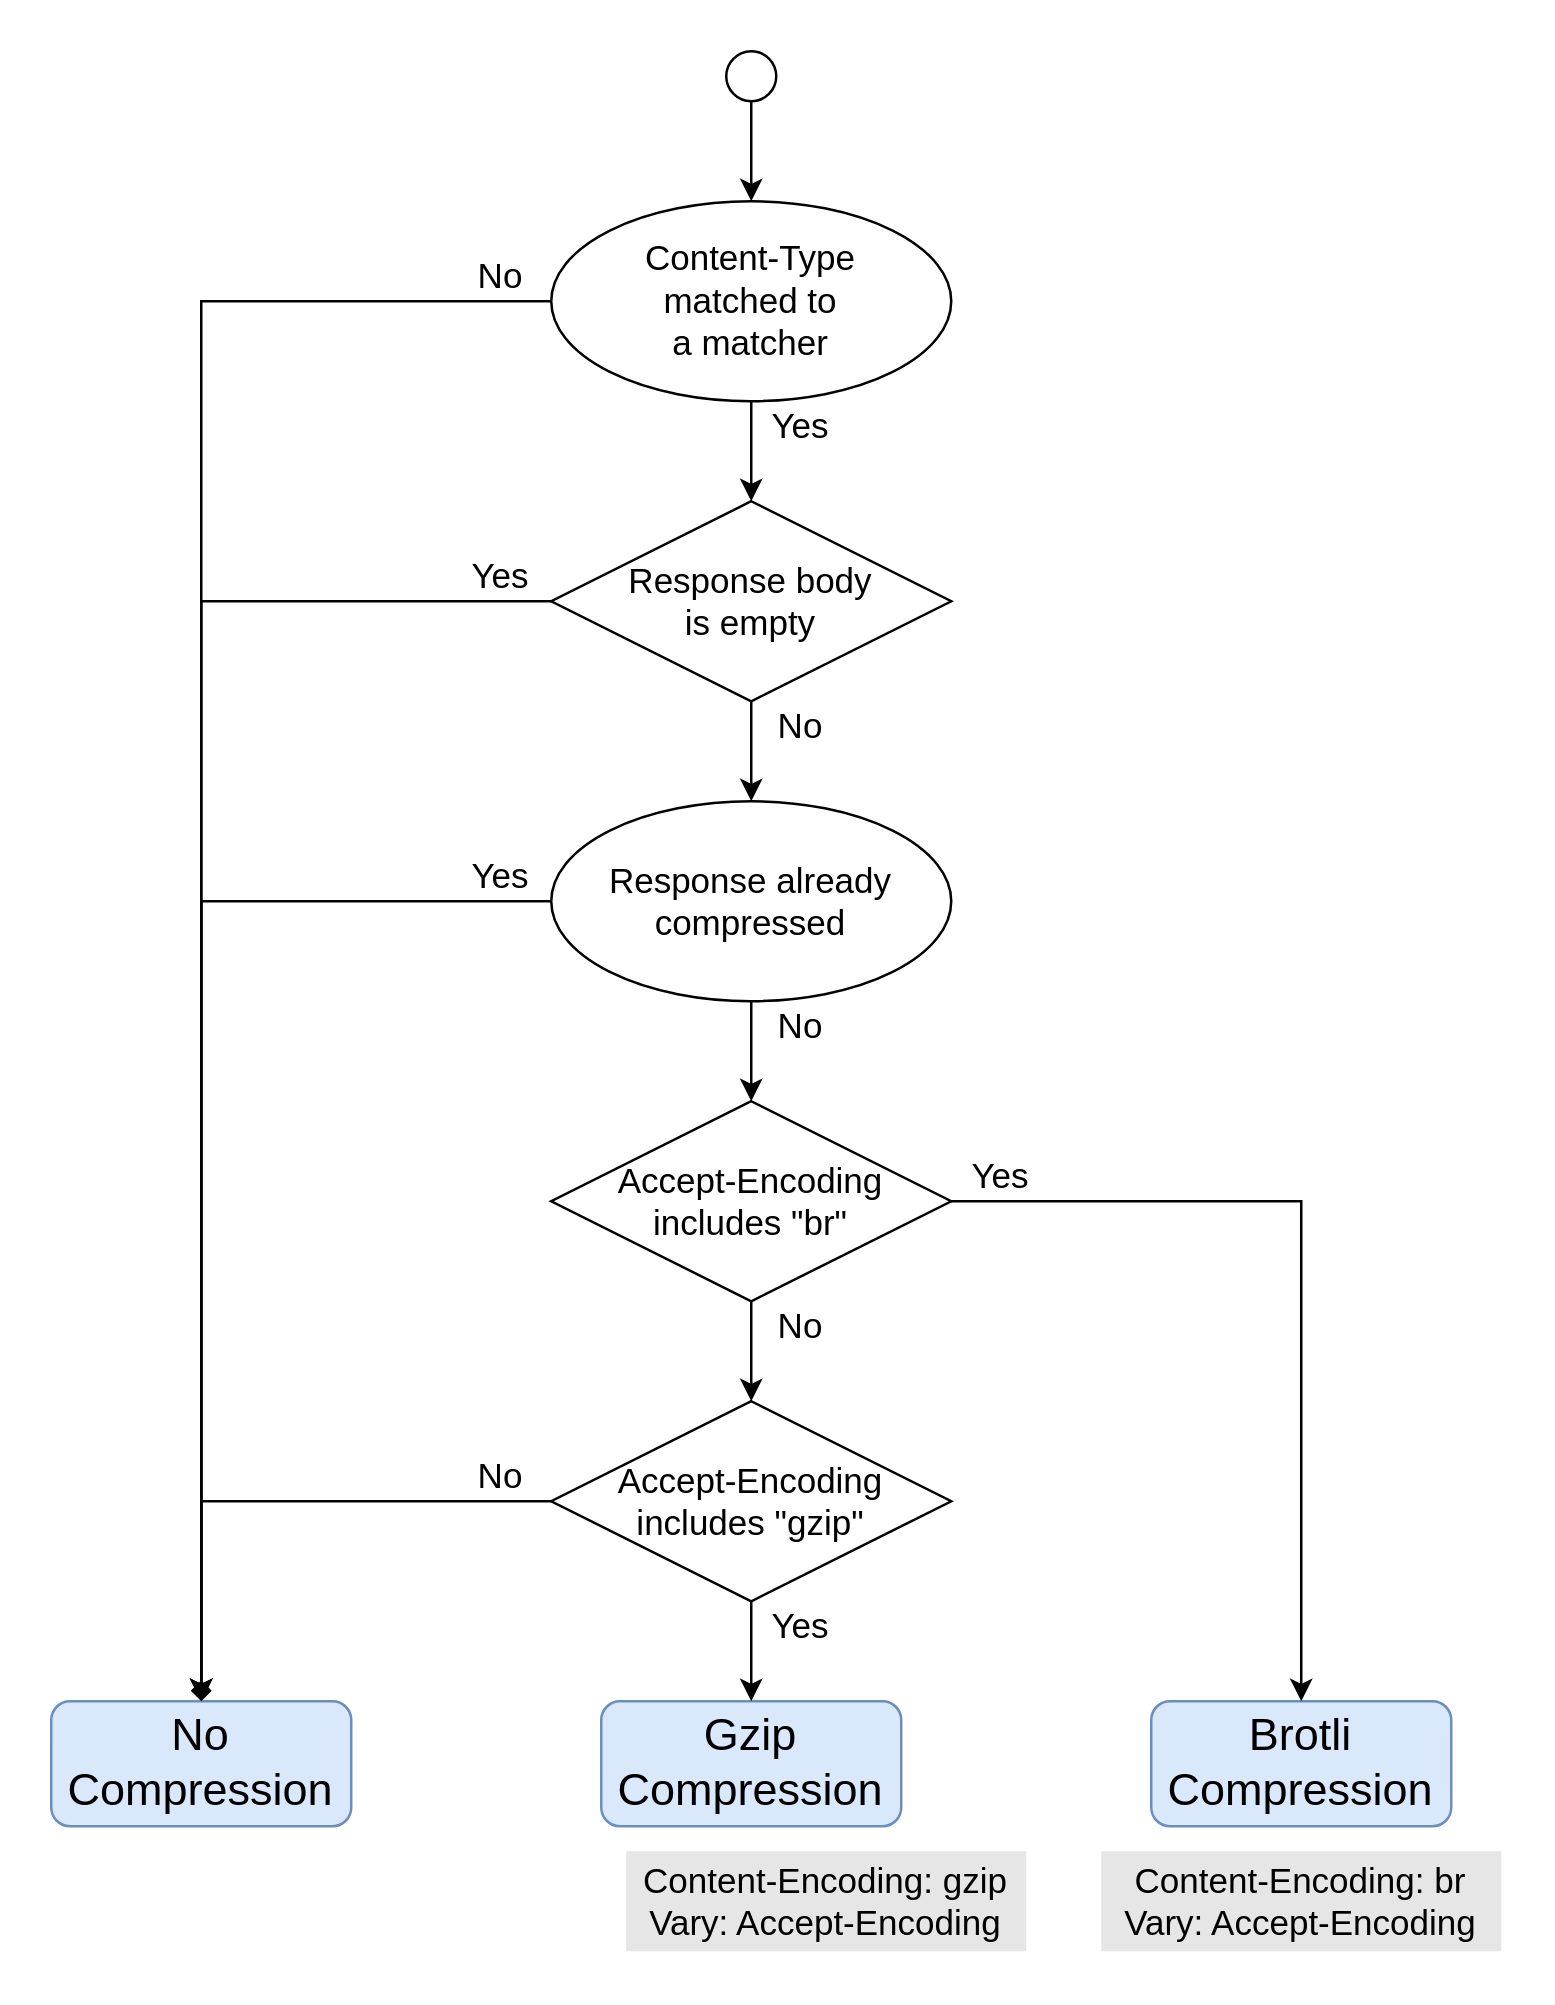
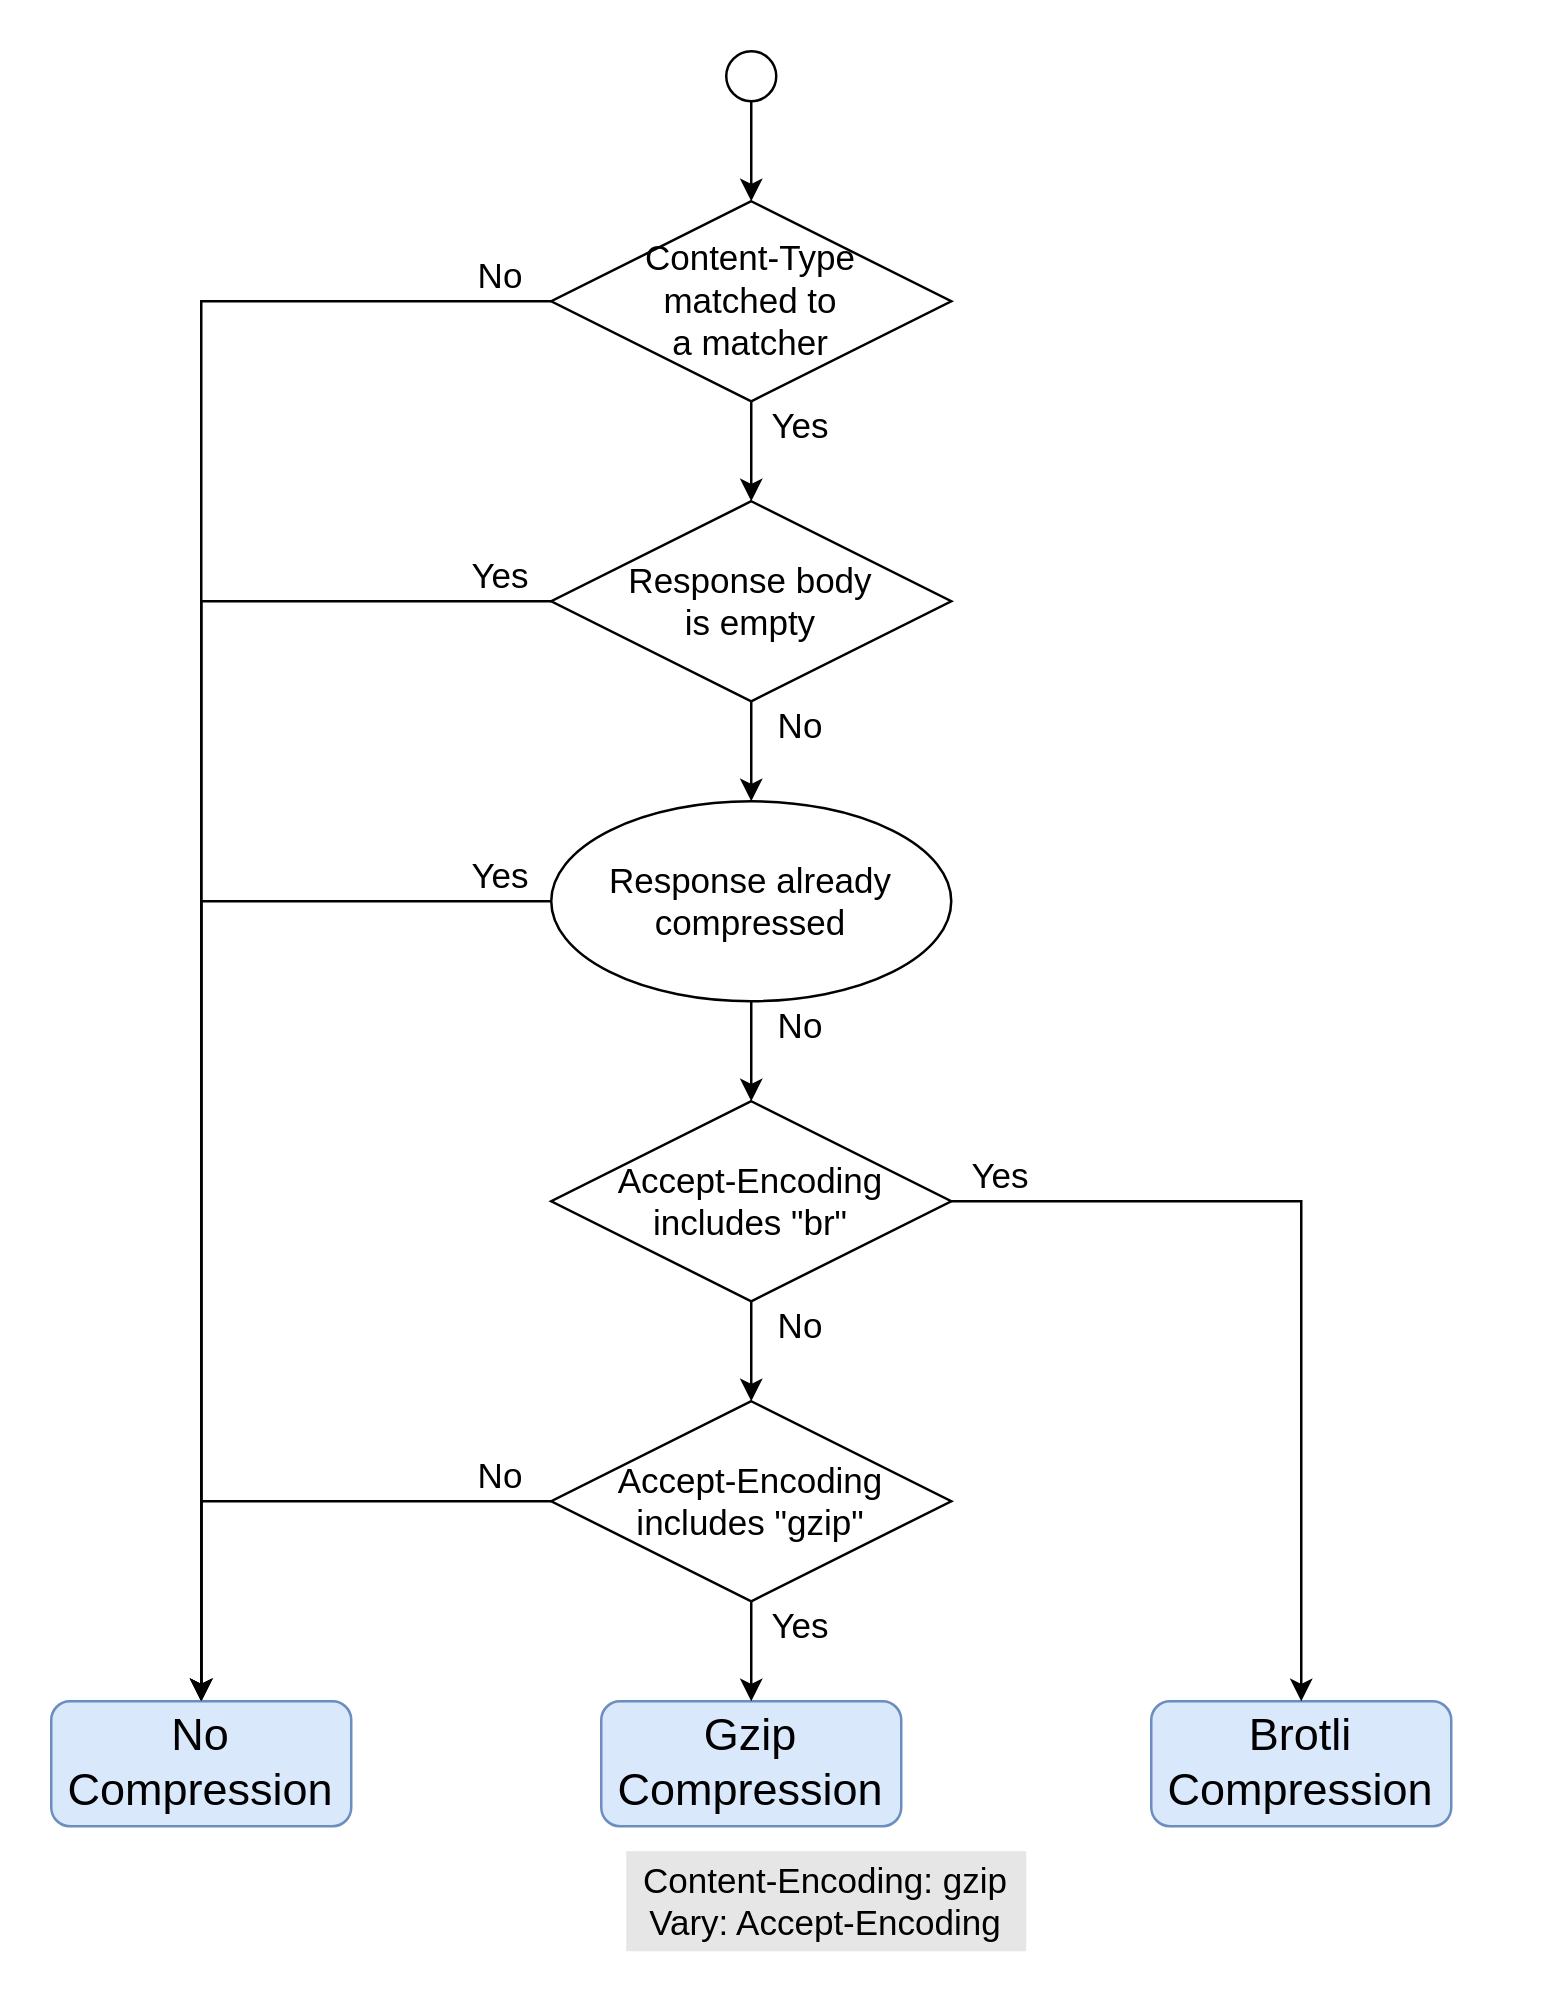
(550, 301) -> (550, 301)
(751, 301) -> (751, 301)
(1301, 1901) -> none
